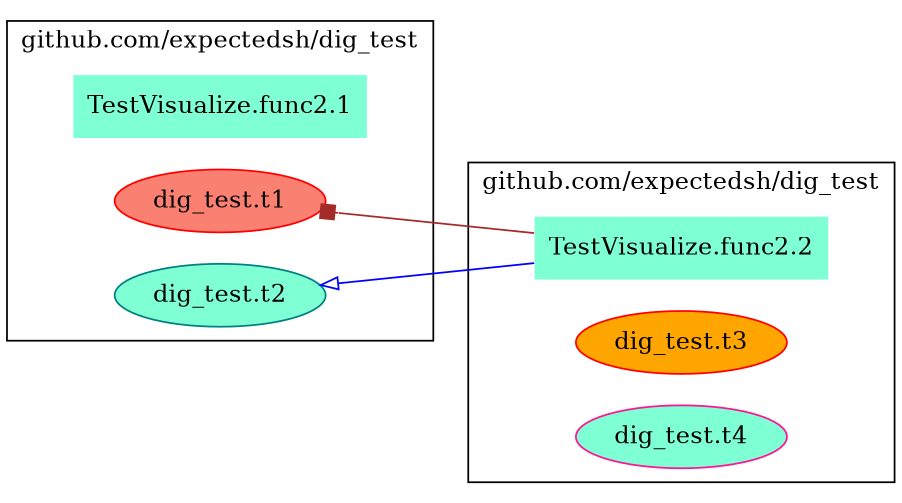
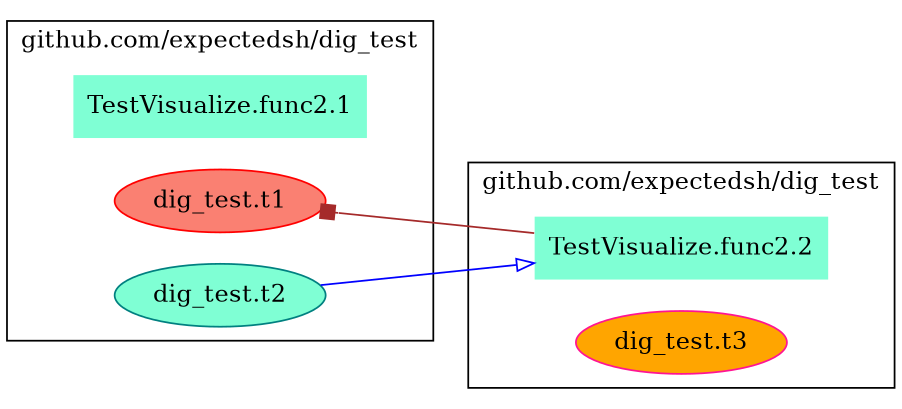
(446, 272) -> (418, 275)
(681, 342) -> (681, 342)
(681, 437) -> none
